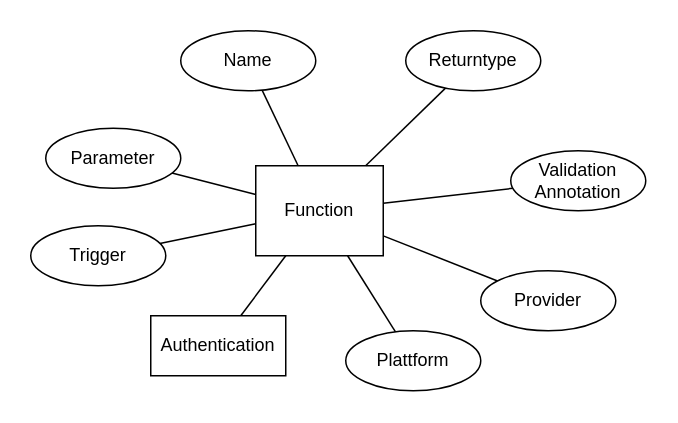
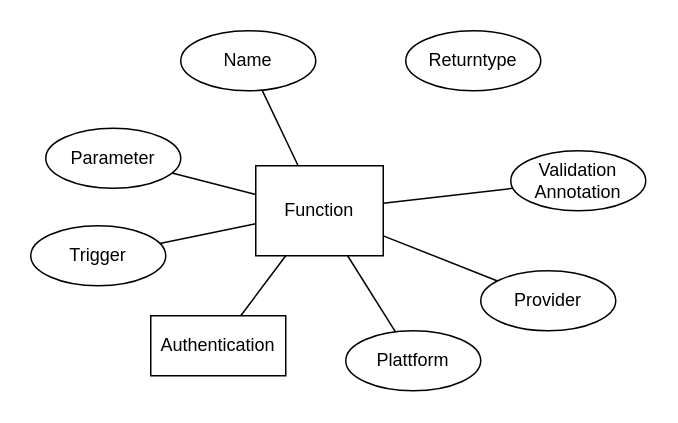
(406, 127) -> none
